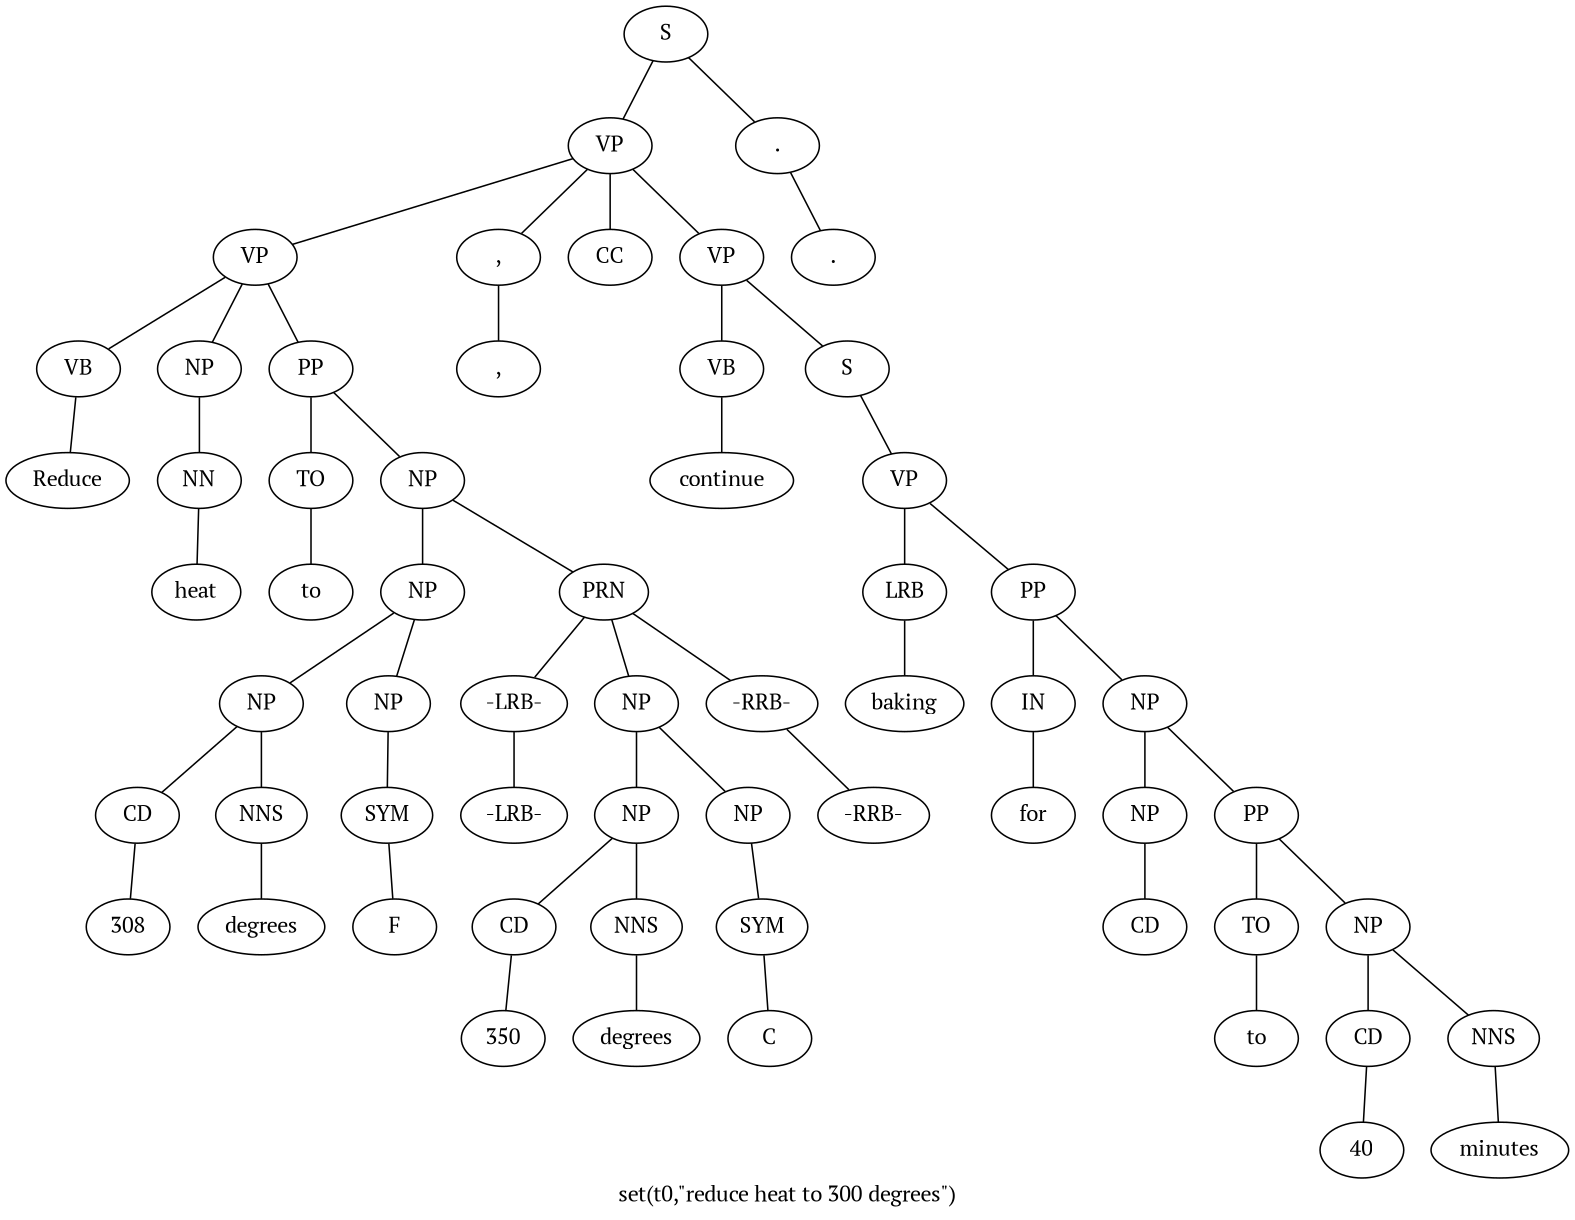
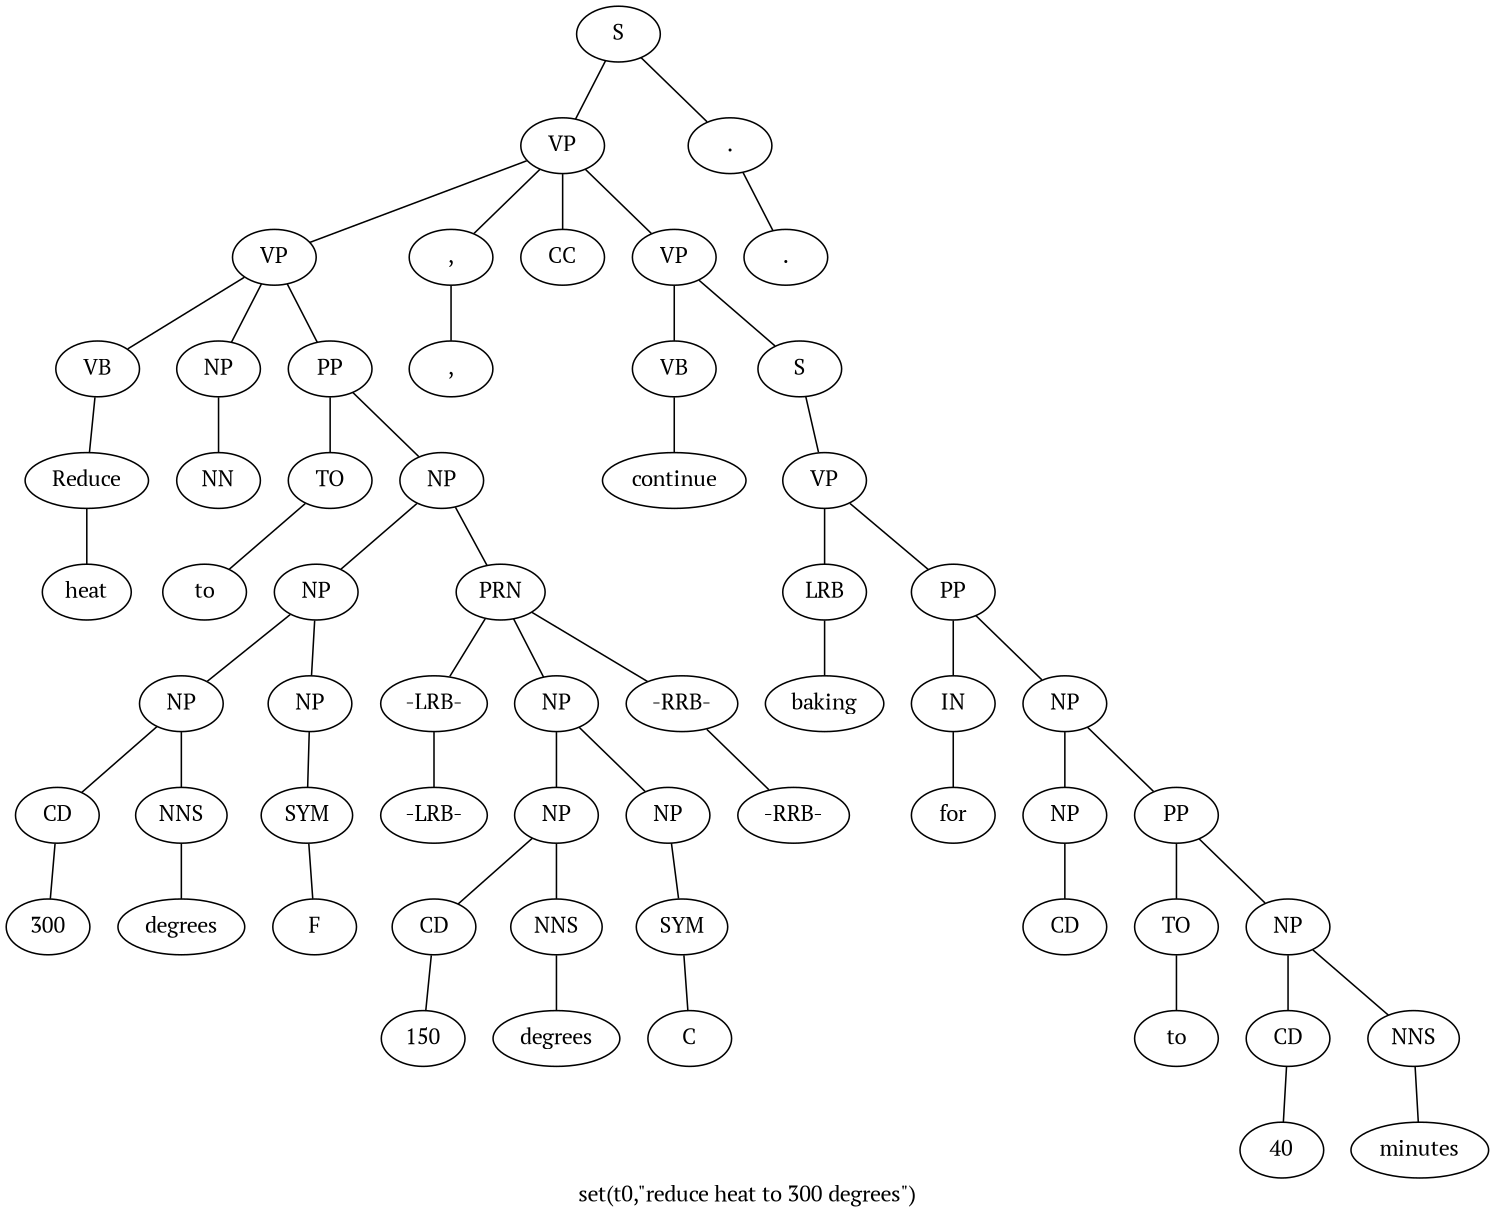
(198, 536) -> (87, 536)
(128, 927) -> (48, 927)
(503, 1038) -> (423, 1038)
